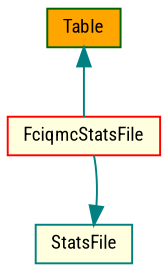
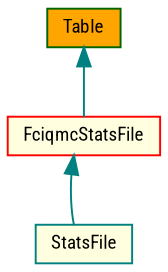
(97, 181) -> (71, 200)
